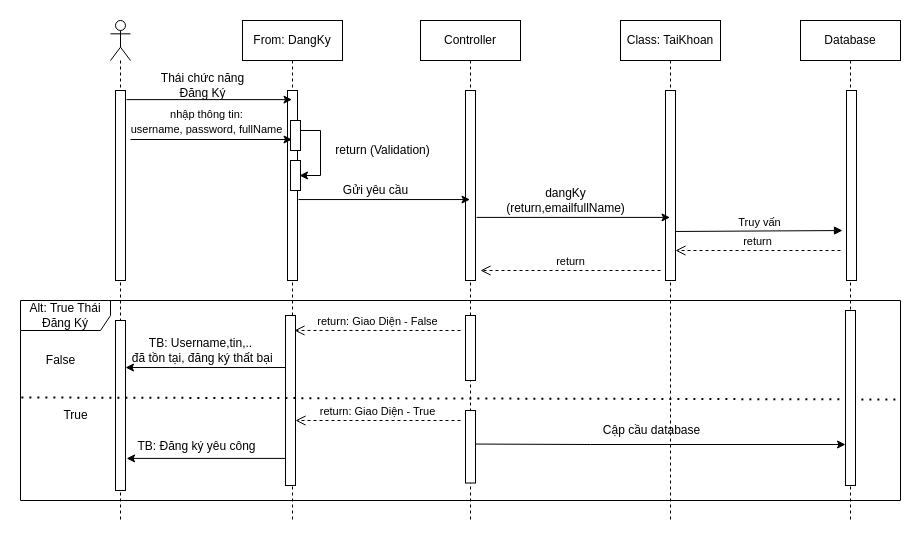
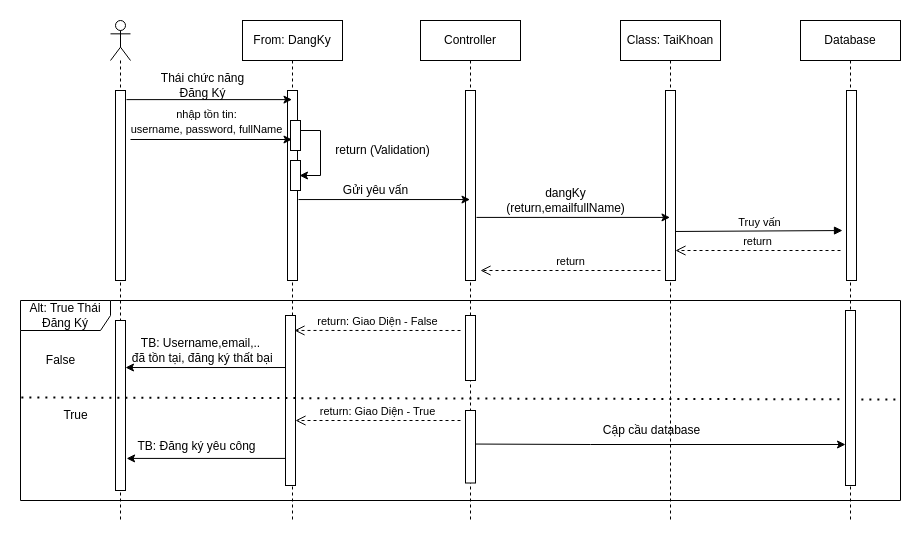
(207, 122) -> (207, 122)
(376, 191) -> (376, 191)
(201, 351) -> (201, 351)
